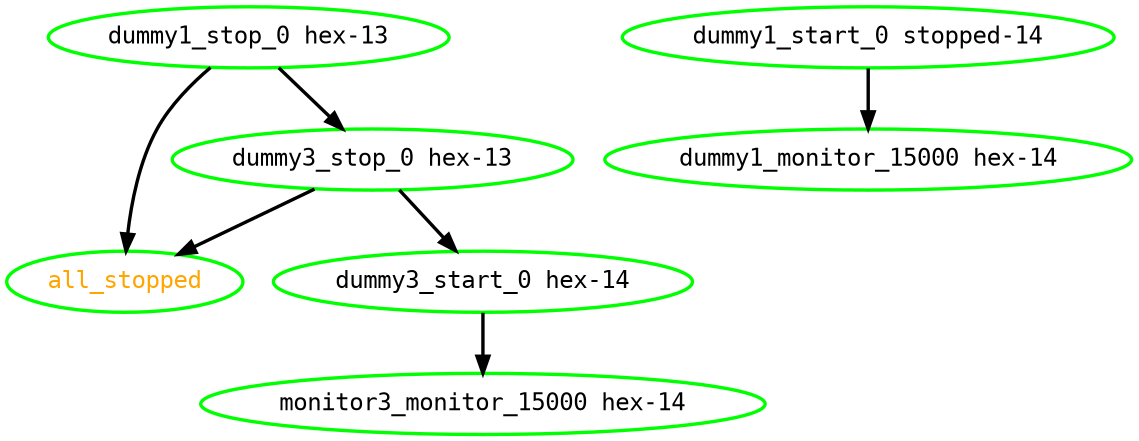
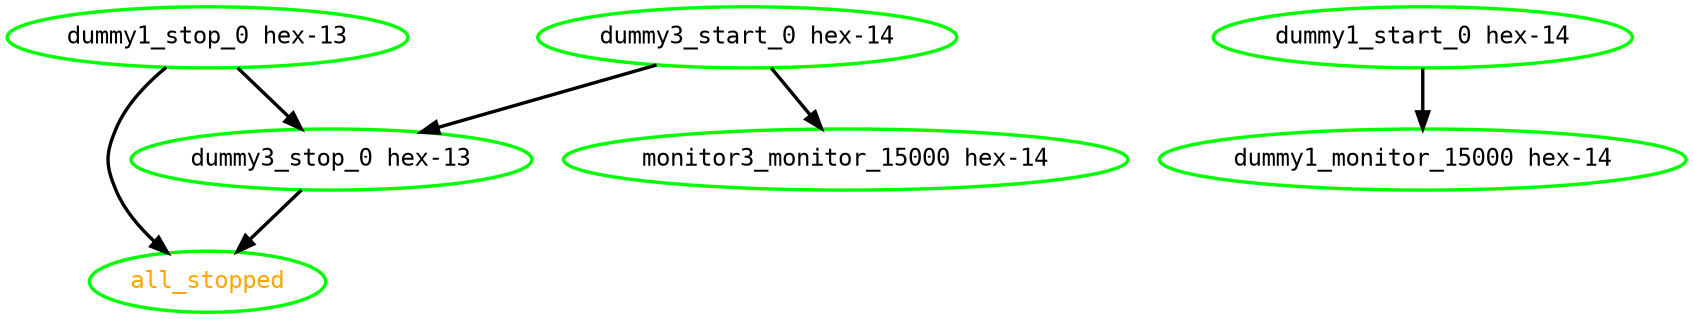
(868, 37) -> (1423, 37)
(422, 214) -> (547, 96)
